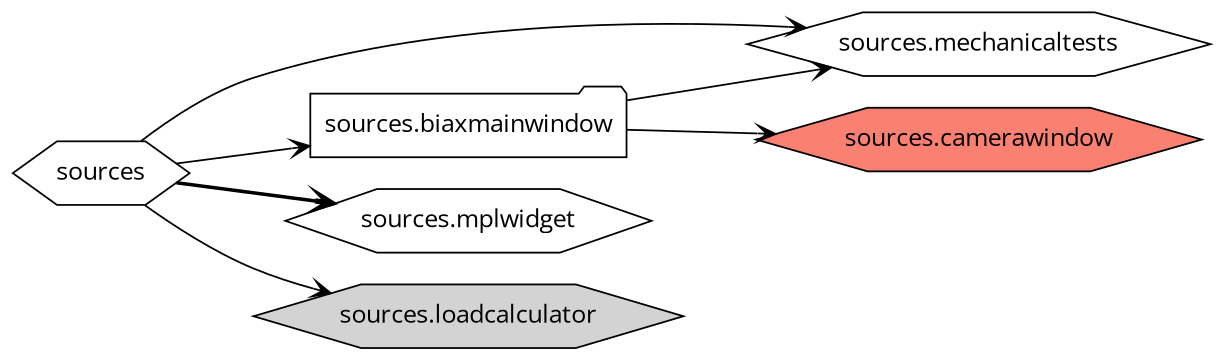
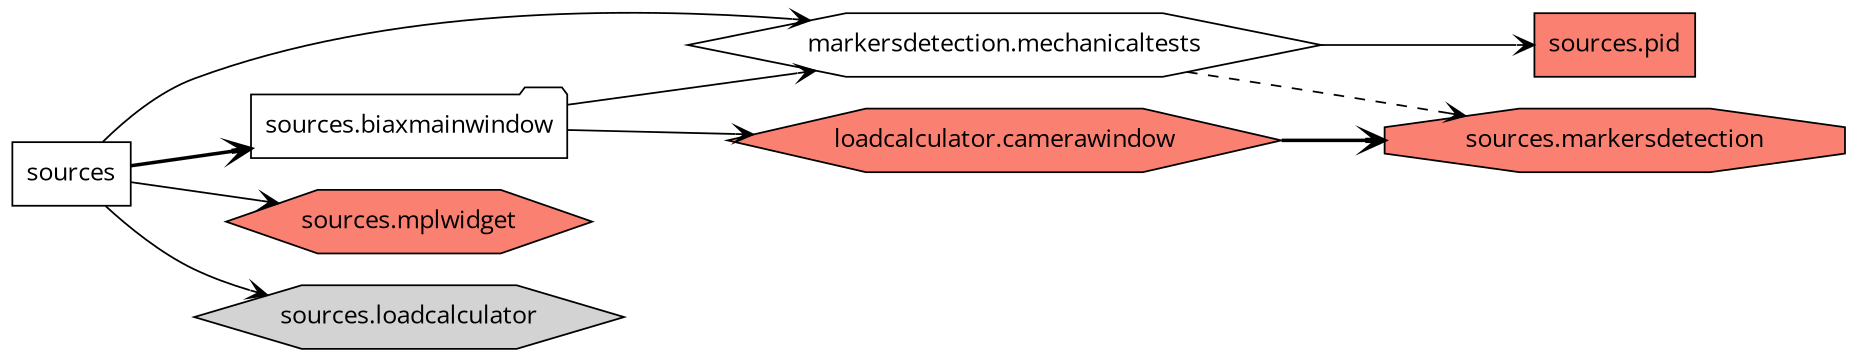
(979, 44) -> (1004, 45)
none -> (1615, 45)
(979, 140) -> (1004, 140)
none -> (1615, 140)
(234, 156) -> (182, 158)
(101, 173) -> (72, 174)
(247, 192) -> (196, 191)
(468, 221) -> (409, 222)
